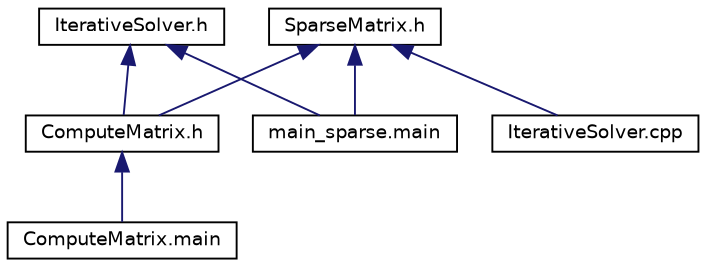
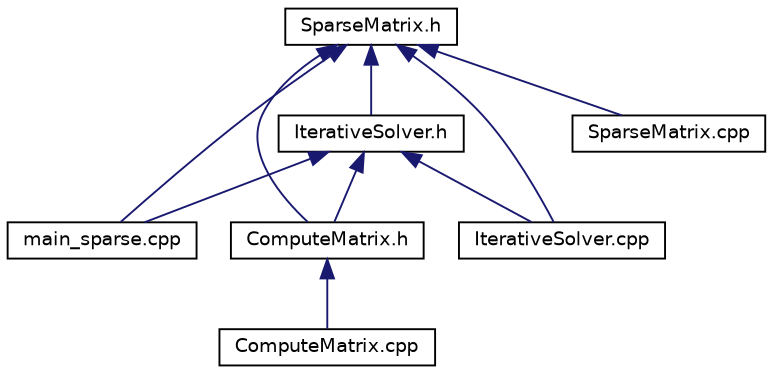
none -> (371, 90)
(355, 134) -> (102, 240)
none -> (669, 134)
none -> (475, 192)
(122, 240) -> (327, 347)
